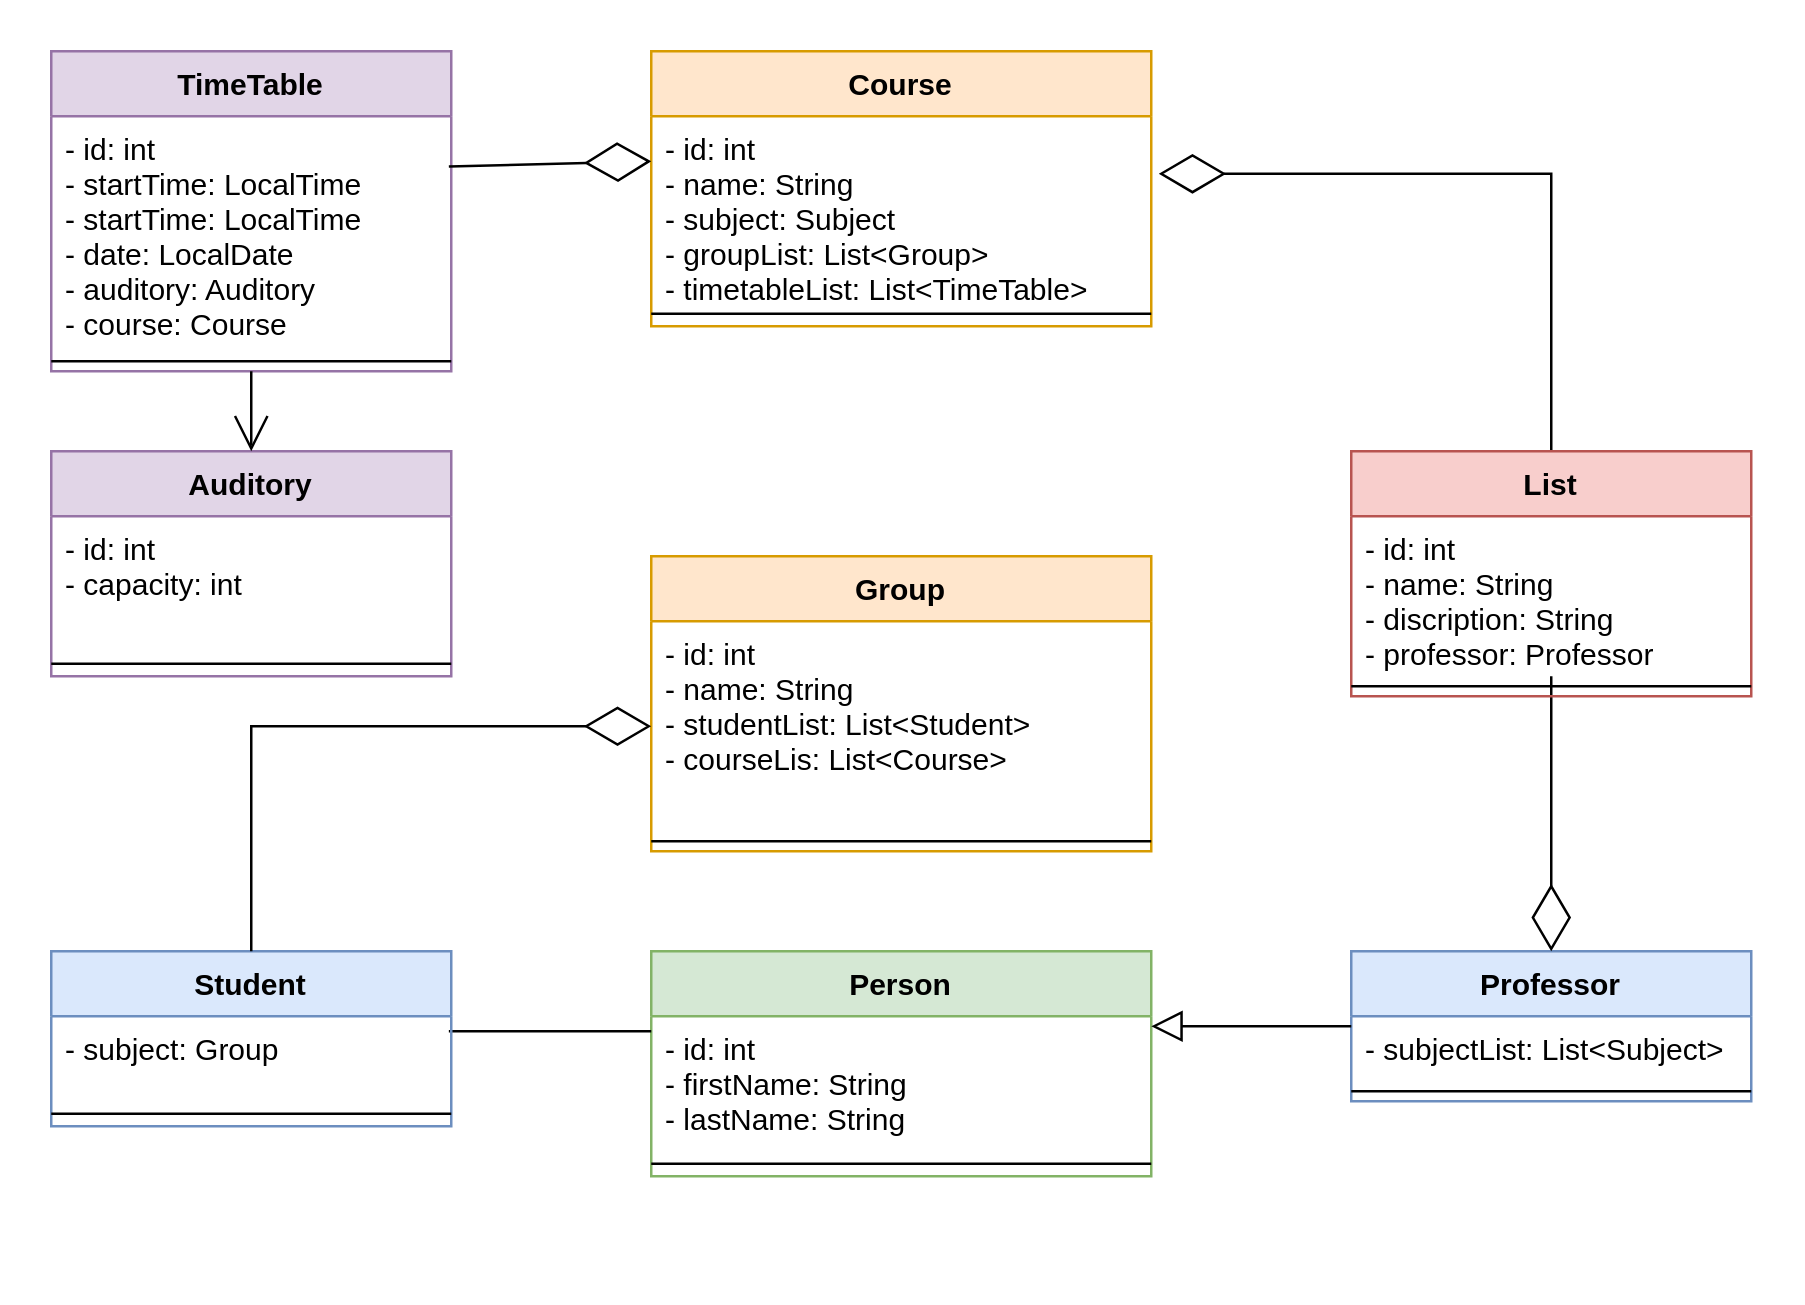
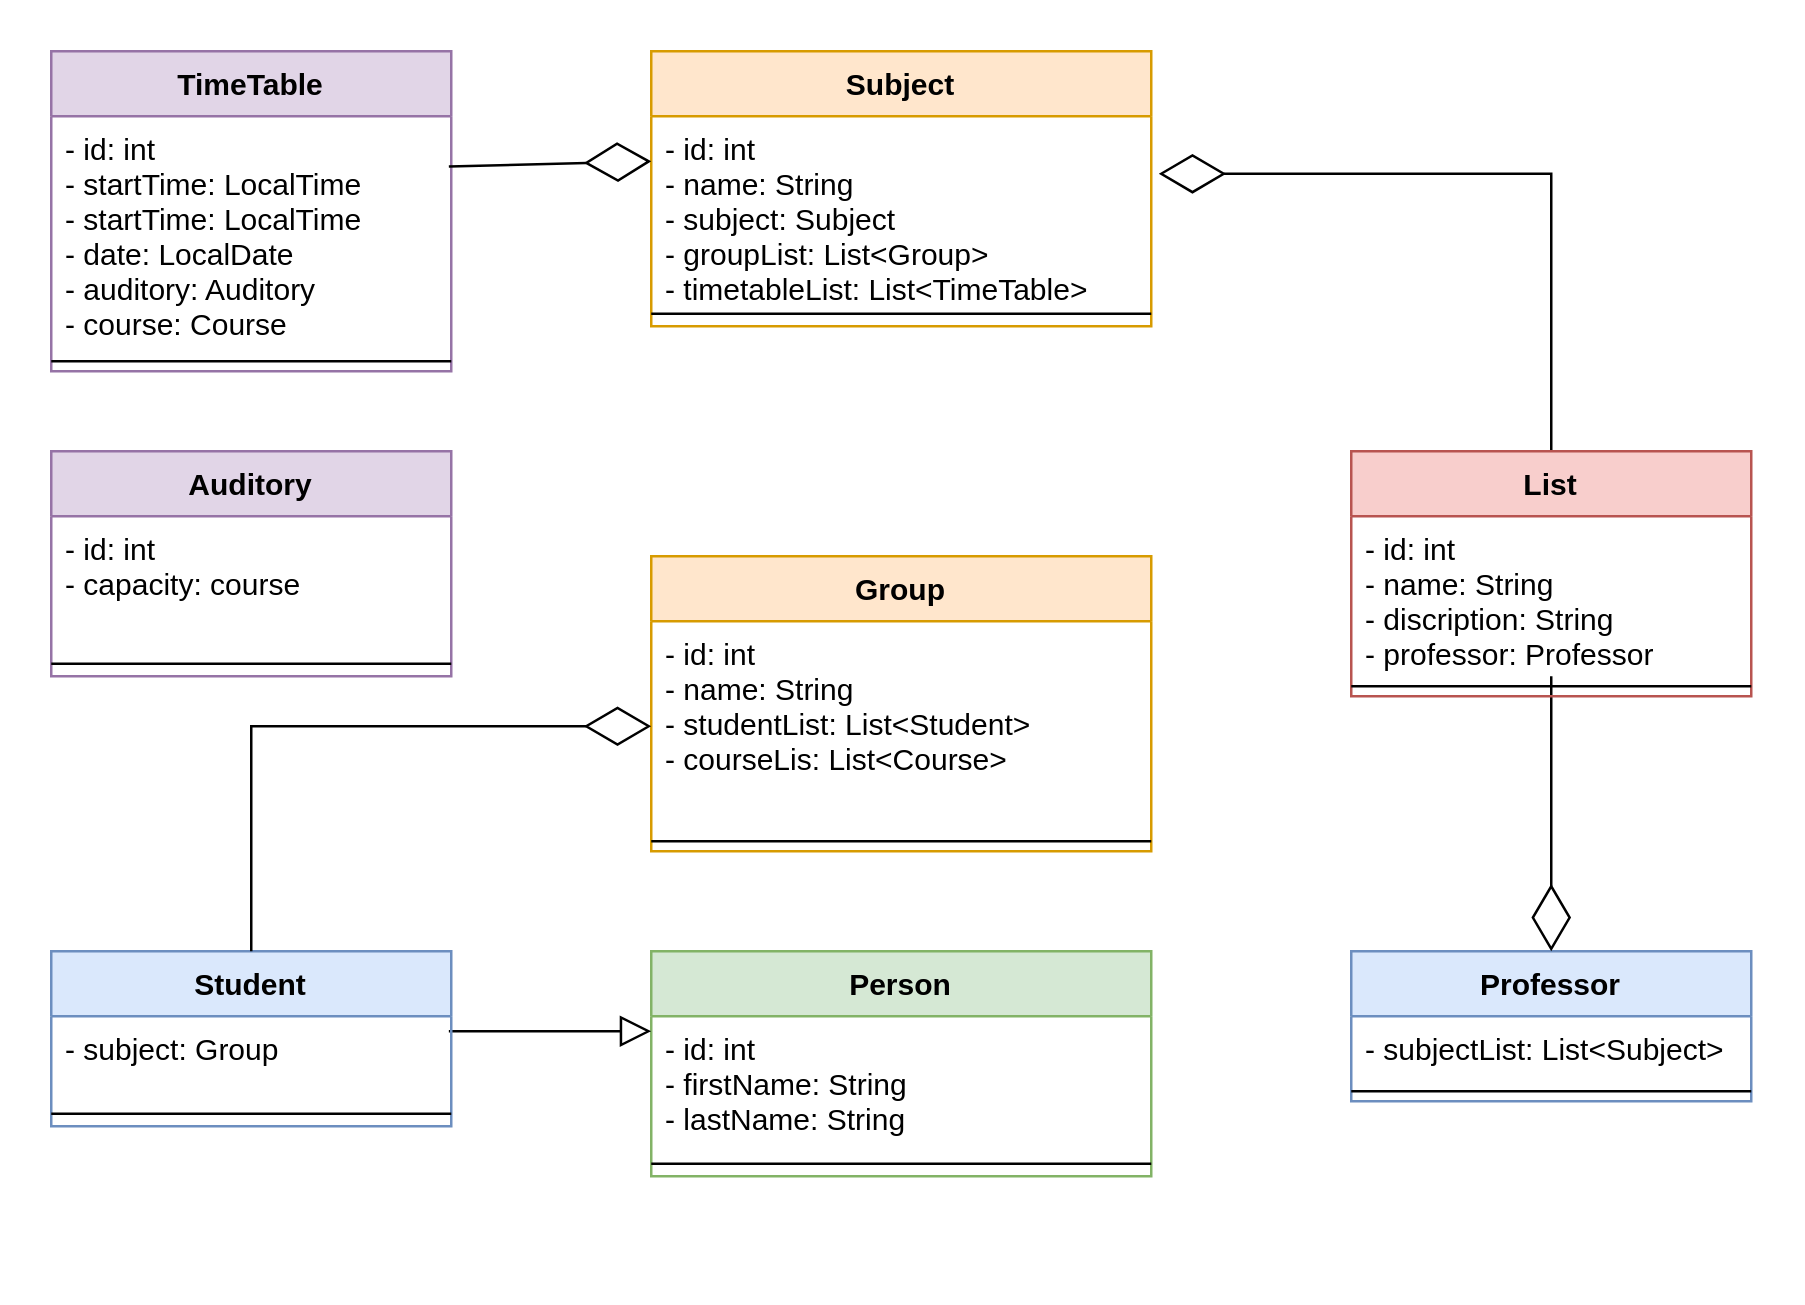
(900, 85) -> (900, 85)
(251, 410) -> none
(121, 550) -> (121, 550)
(1265, 1026) -> none
(632, 1031) -> (619, 1031)
